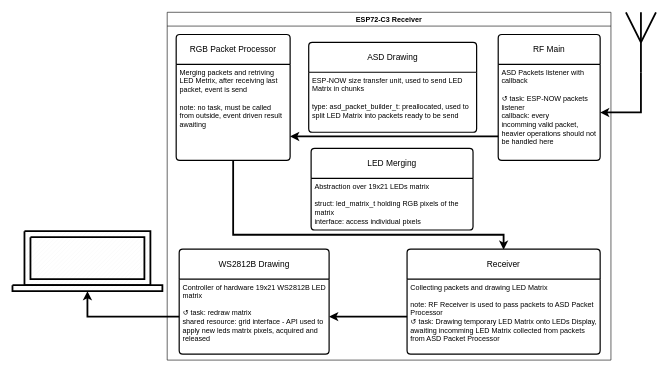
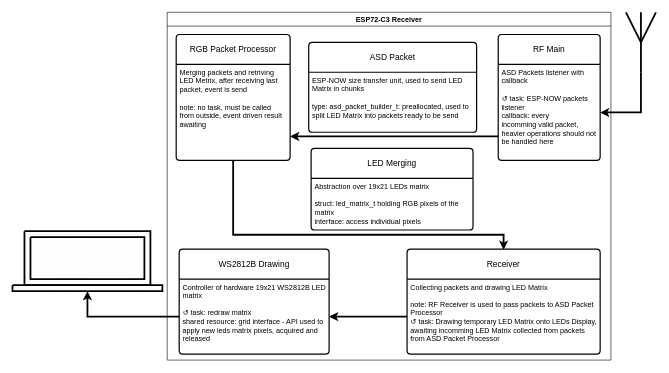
(393, 57) -> (393, 57)
